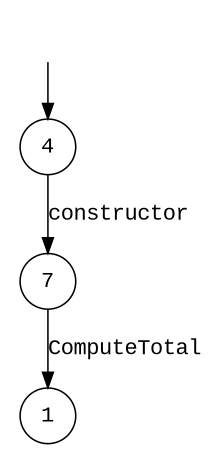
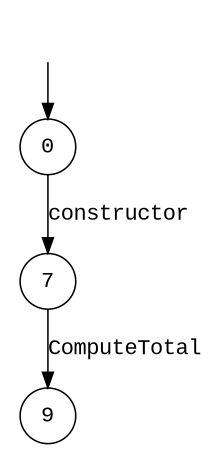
(48, 147) -> (48, 147)
(48, 416) -> (48, 416)
